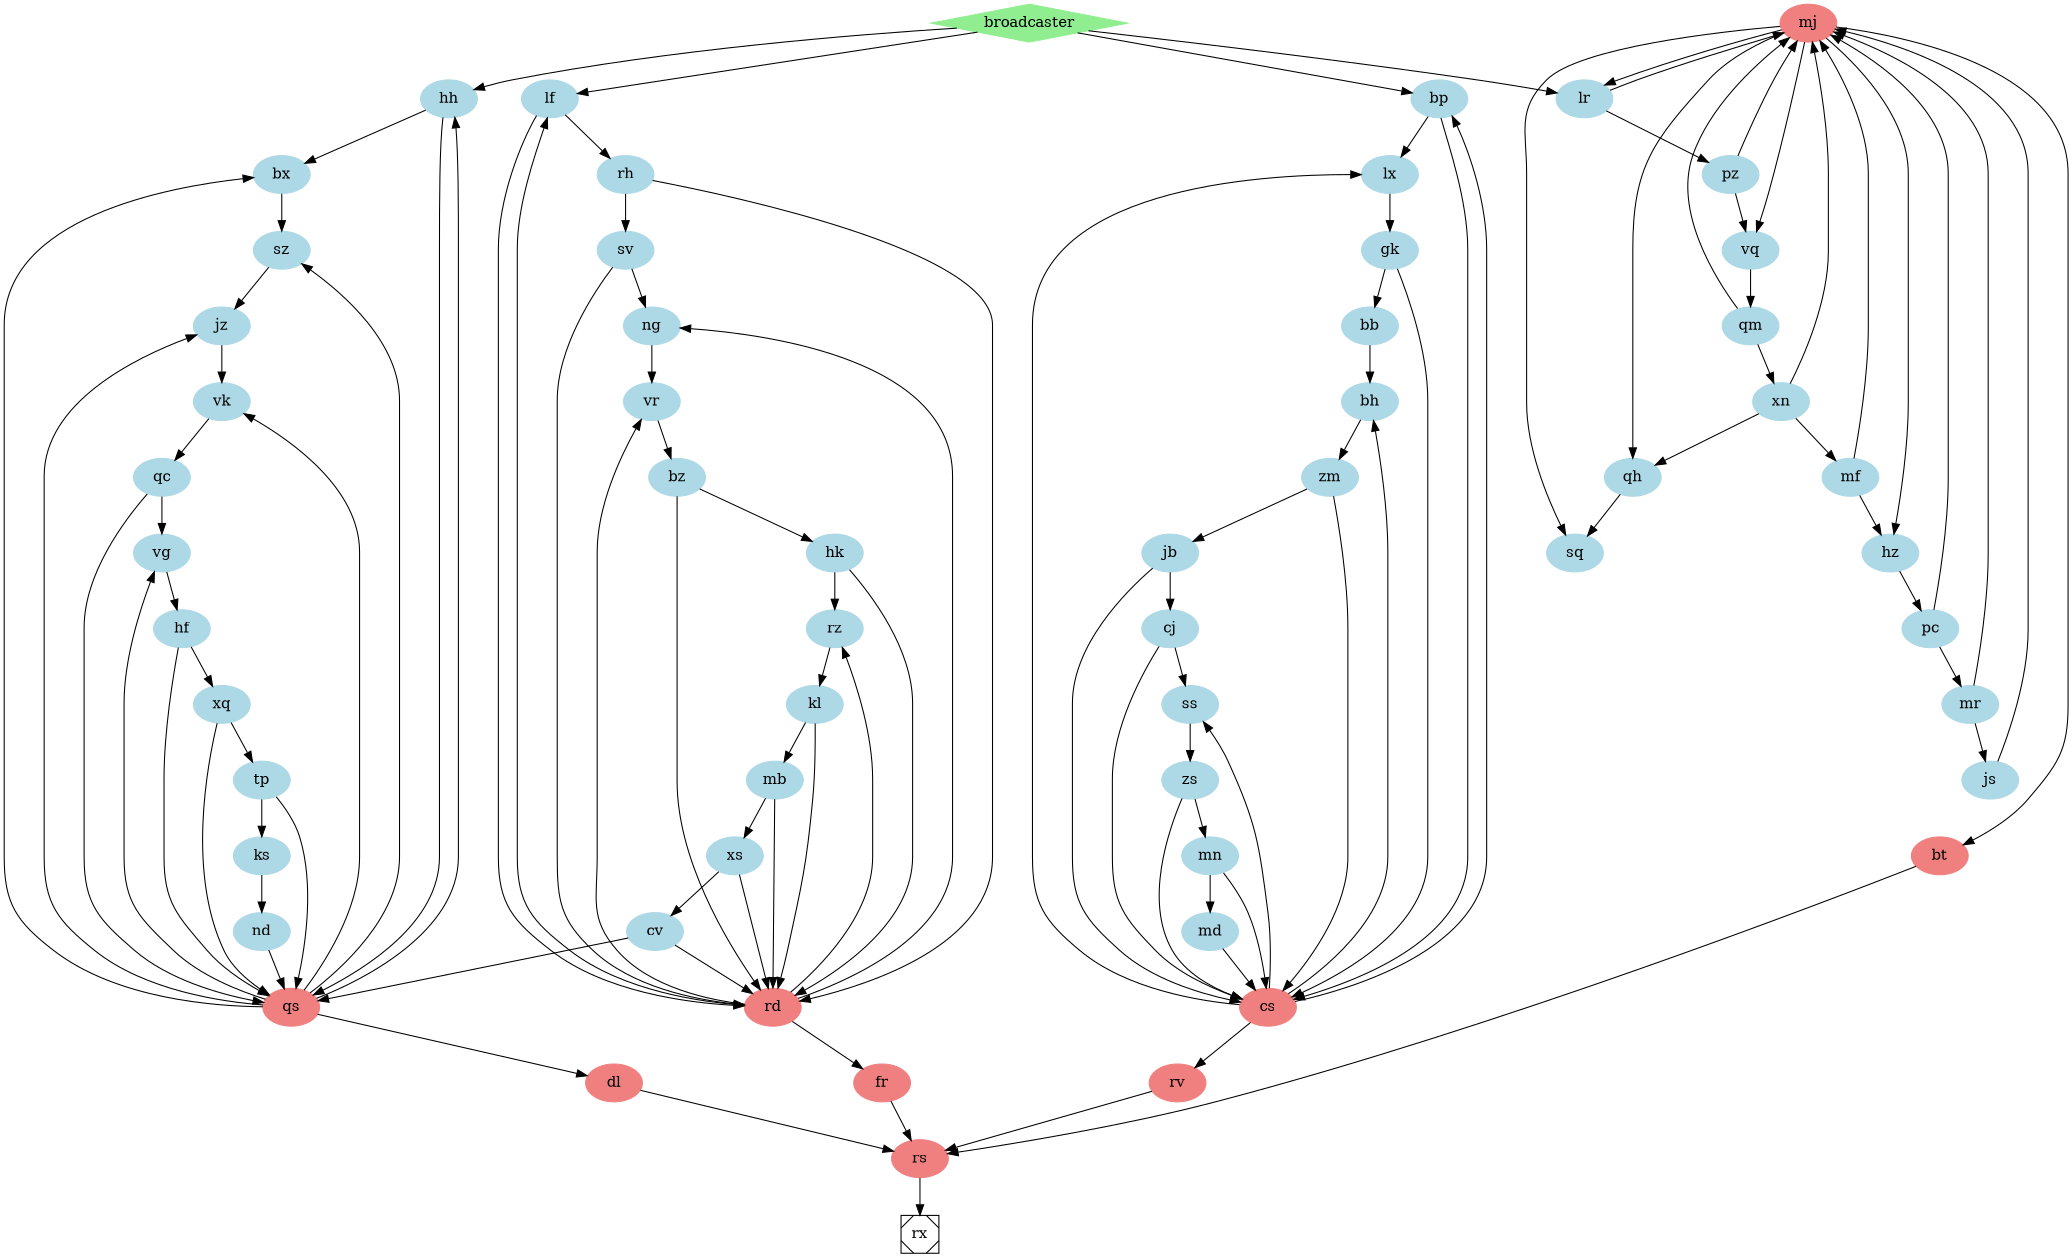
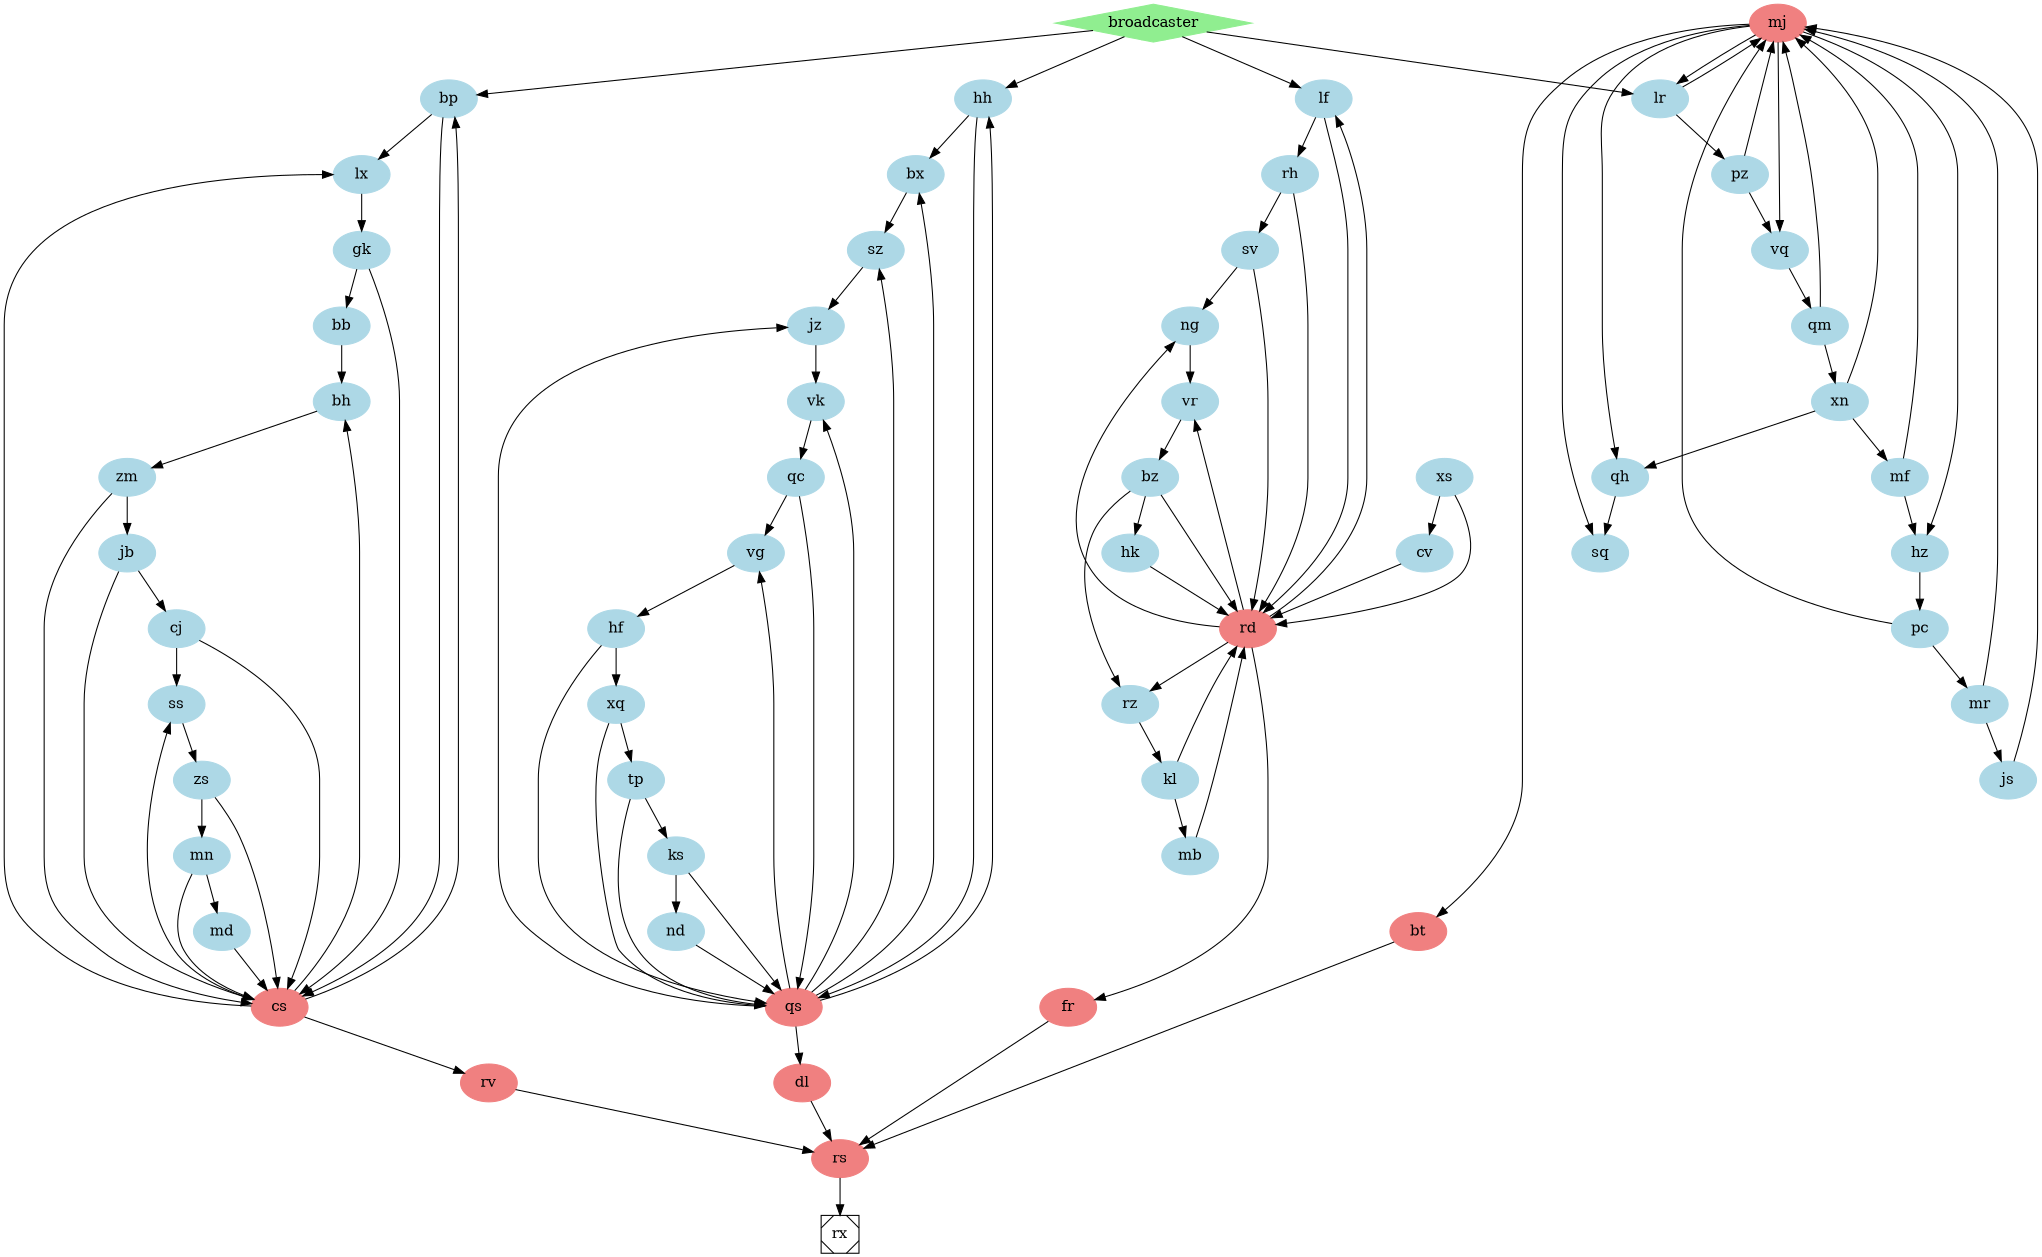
(835, 586) -> (1085, 579)
(757, 813) -> none
(478, 968) -> (731, 927)
